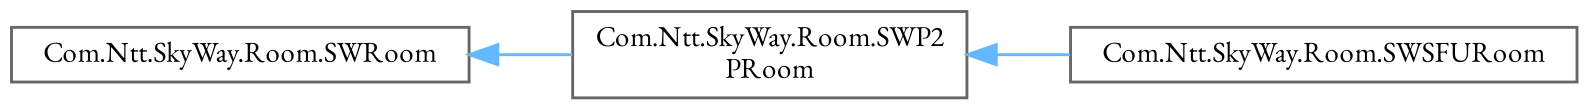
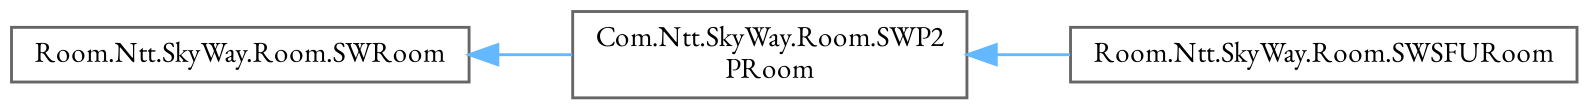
(240, 55) -> (240, 55)
(1324, 55) -> (1324, 55)
